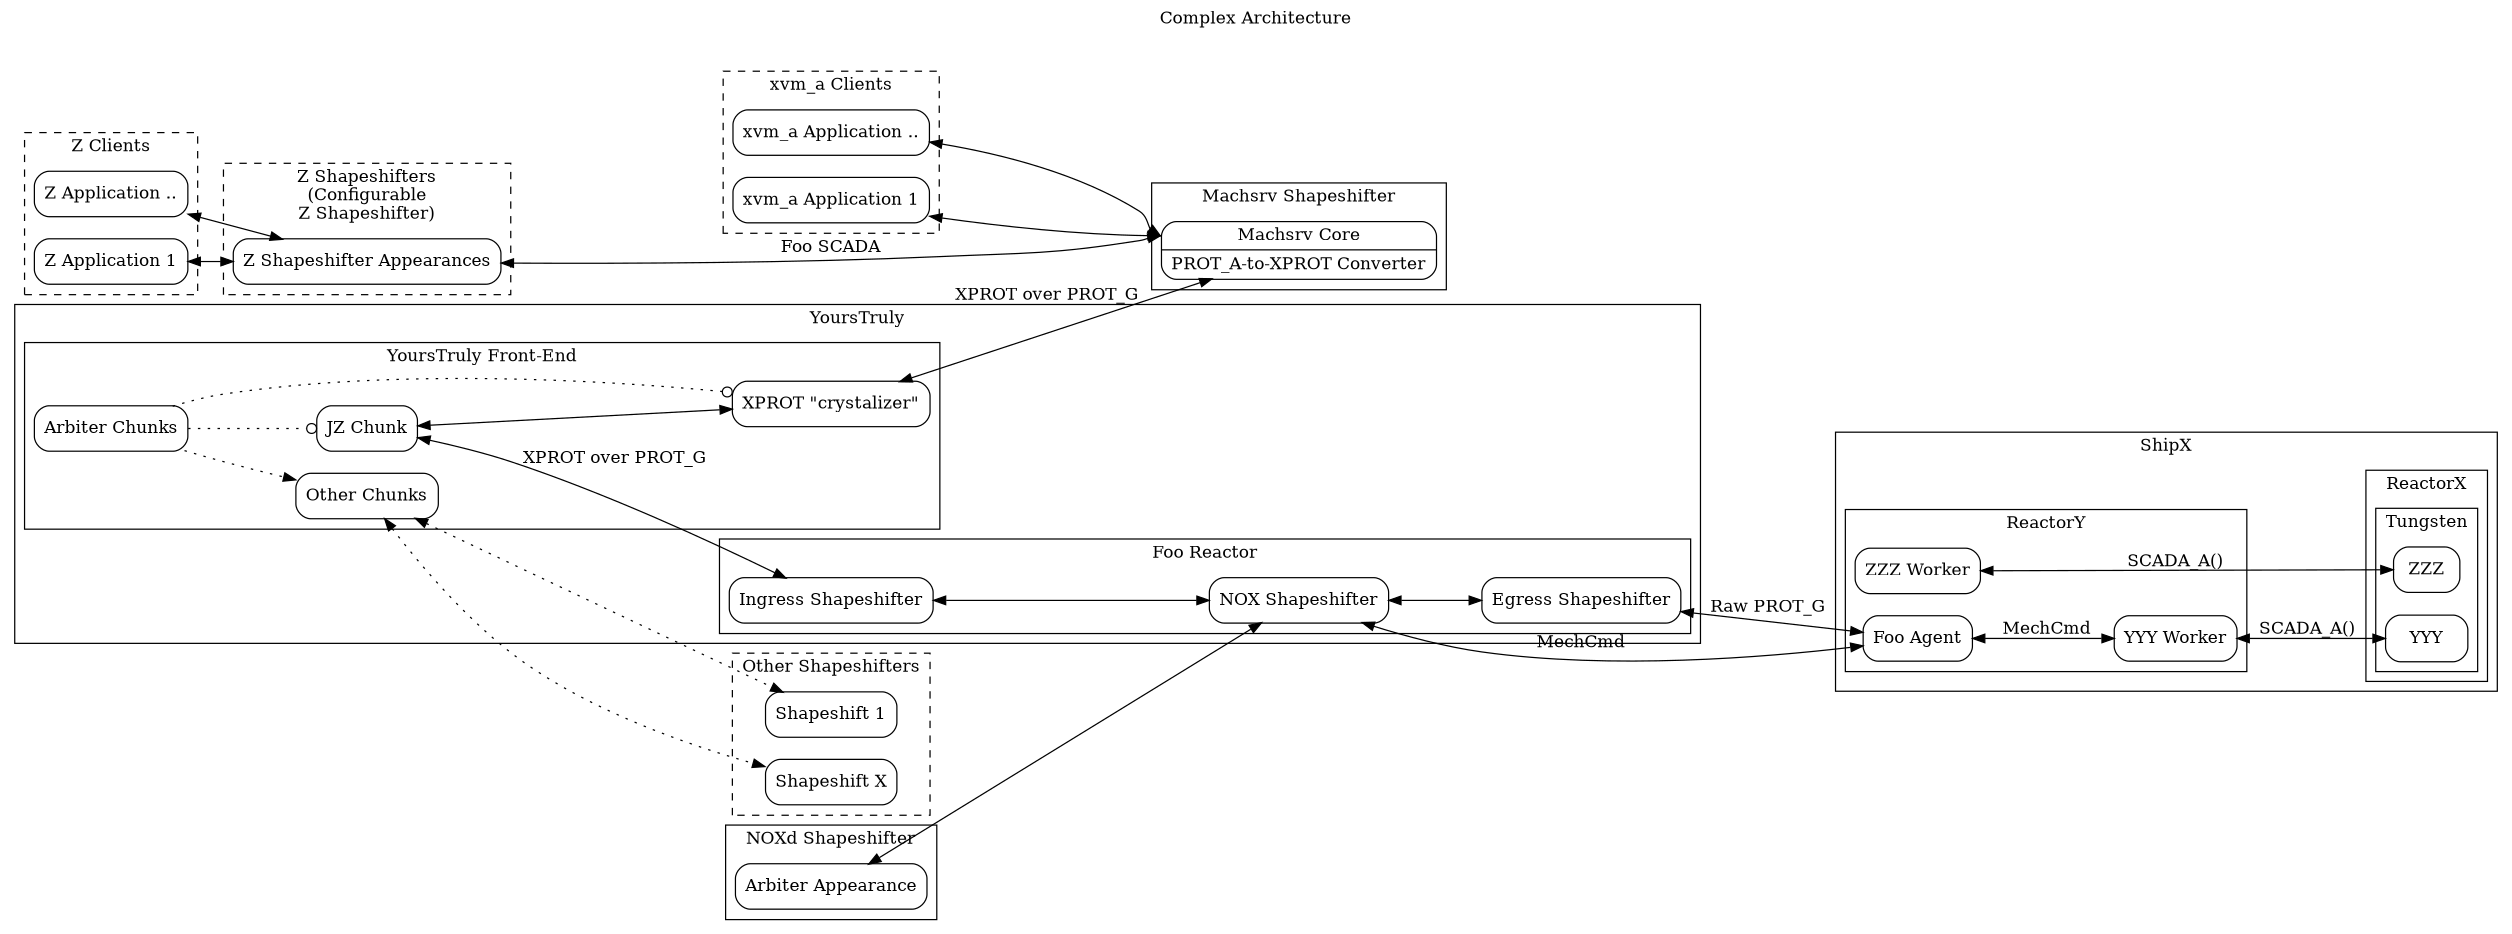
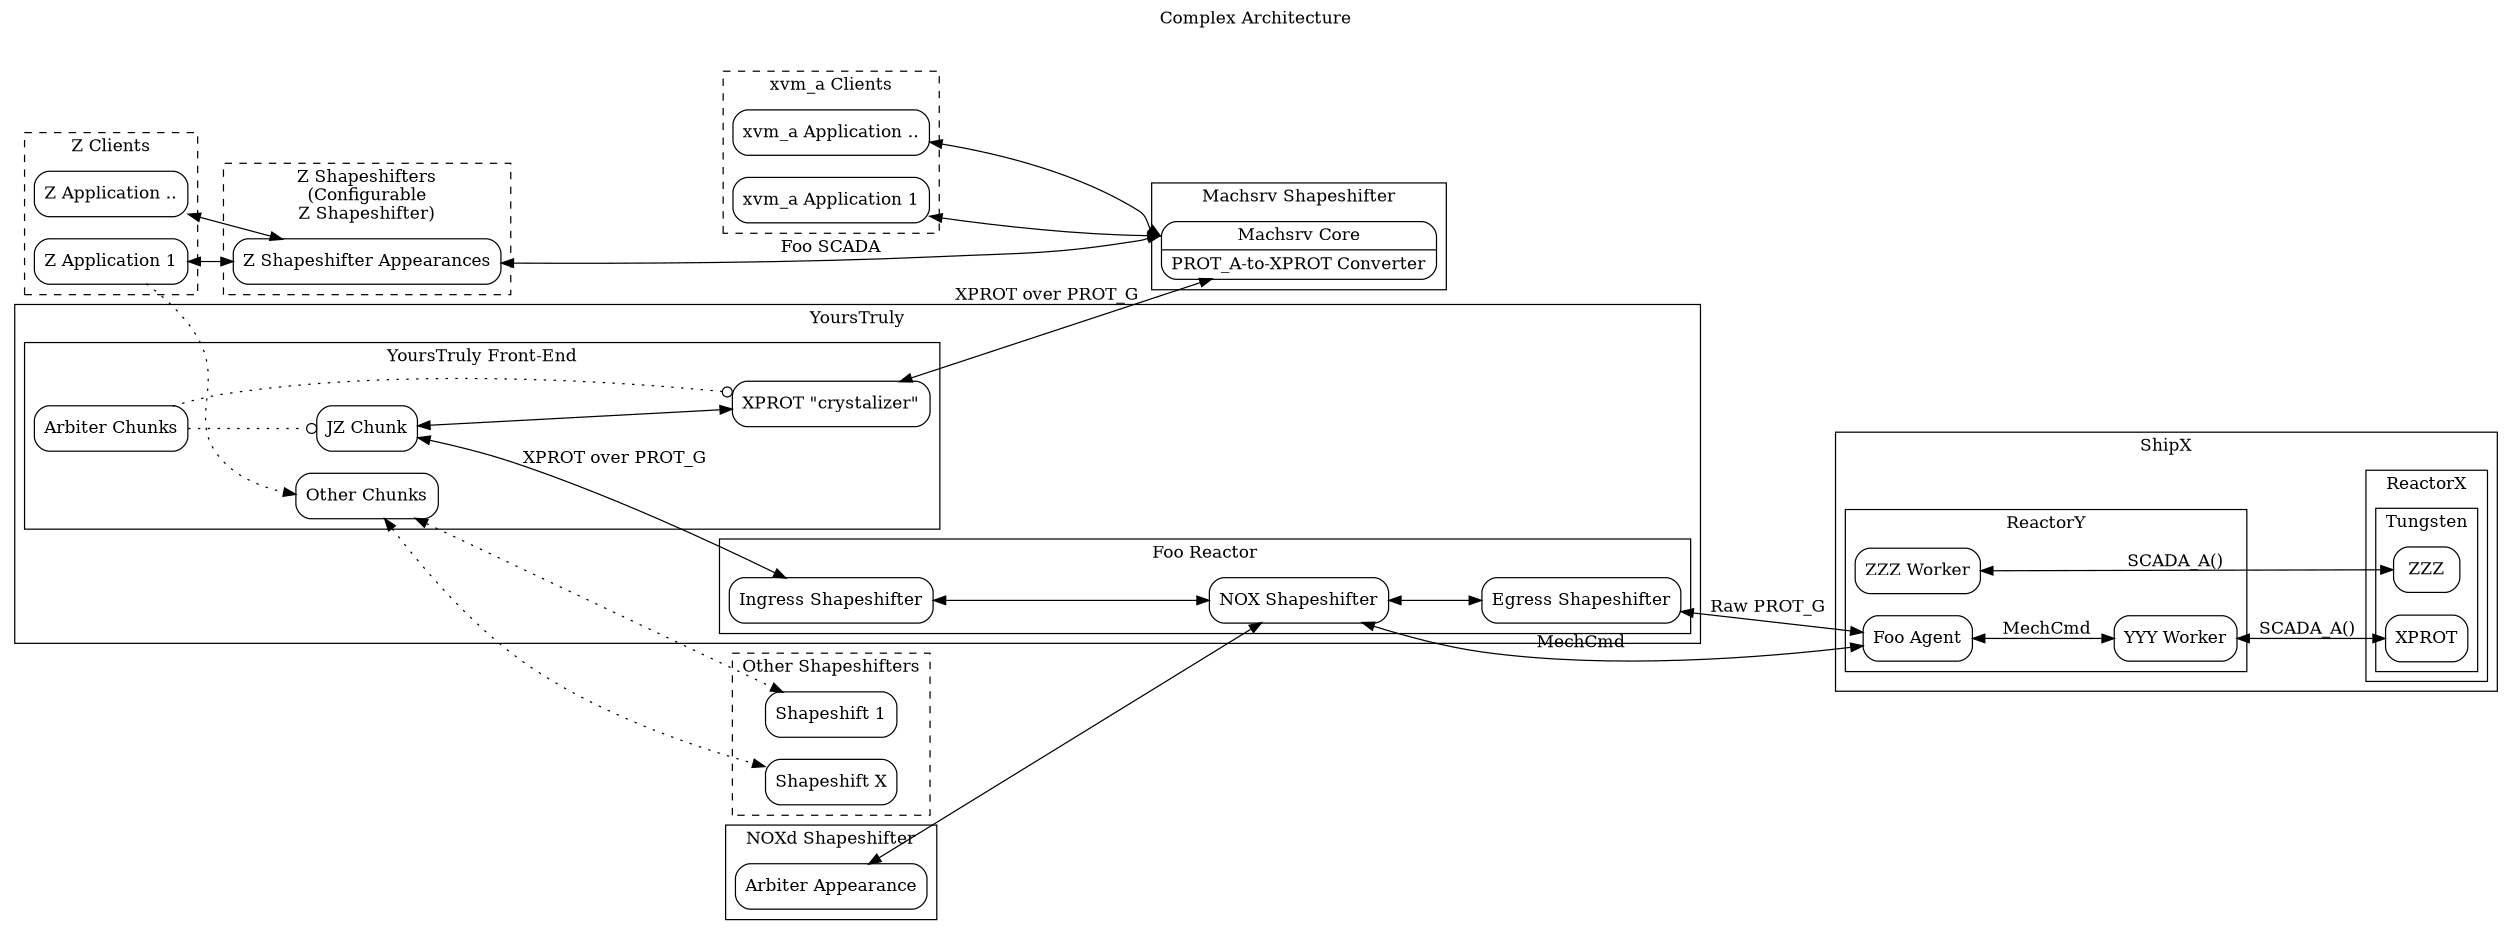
(234, 464) -> (208, 384)
(2427, 638) -> (2427, 638)
